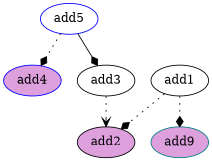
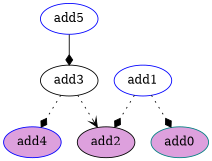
(54, 45) -> (54, 107)
(180, 81) -> (143, 81)
(180, 142) -> (180, 142)
